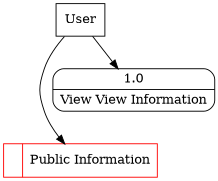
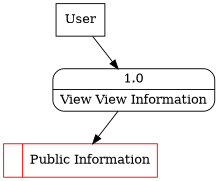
(40, 86) -> (108, 124)
